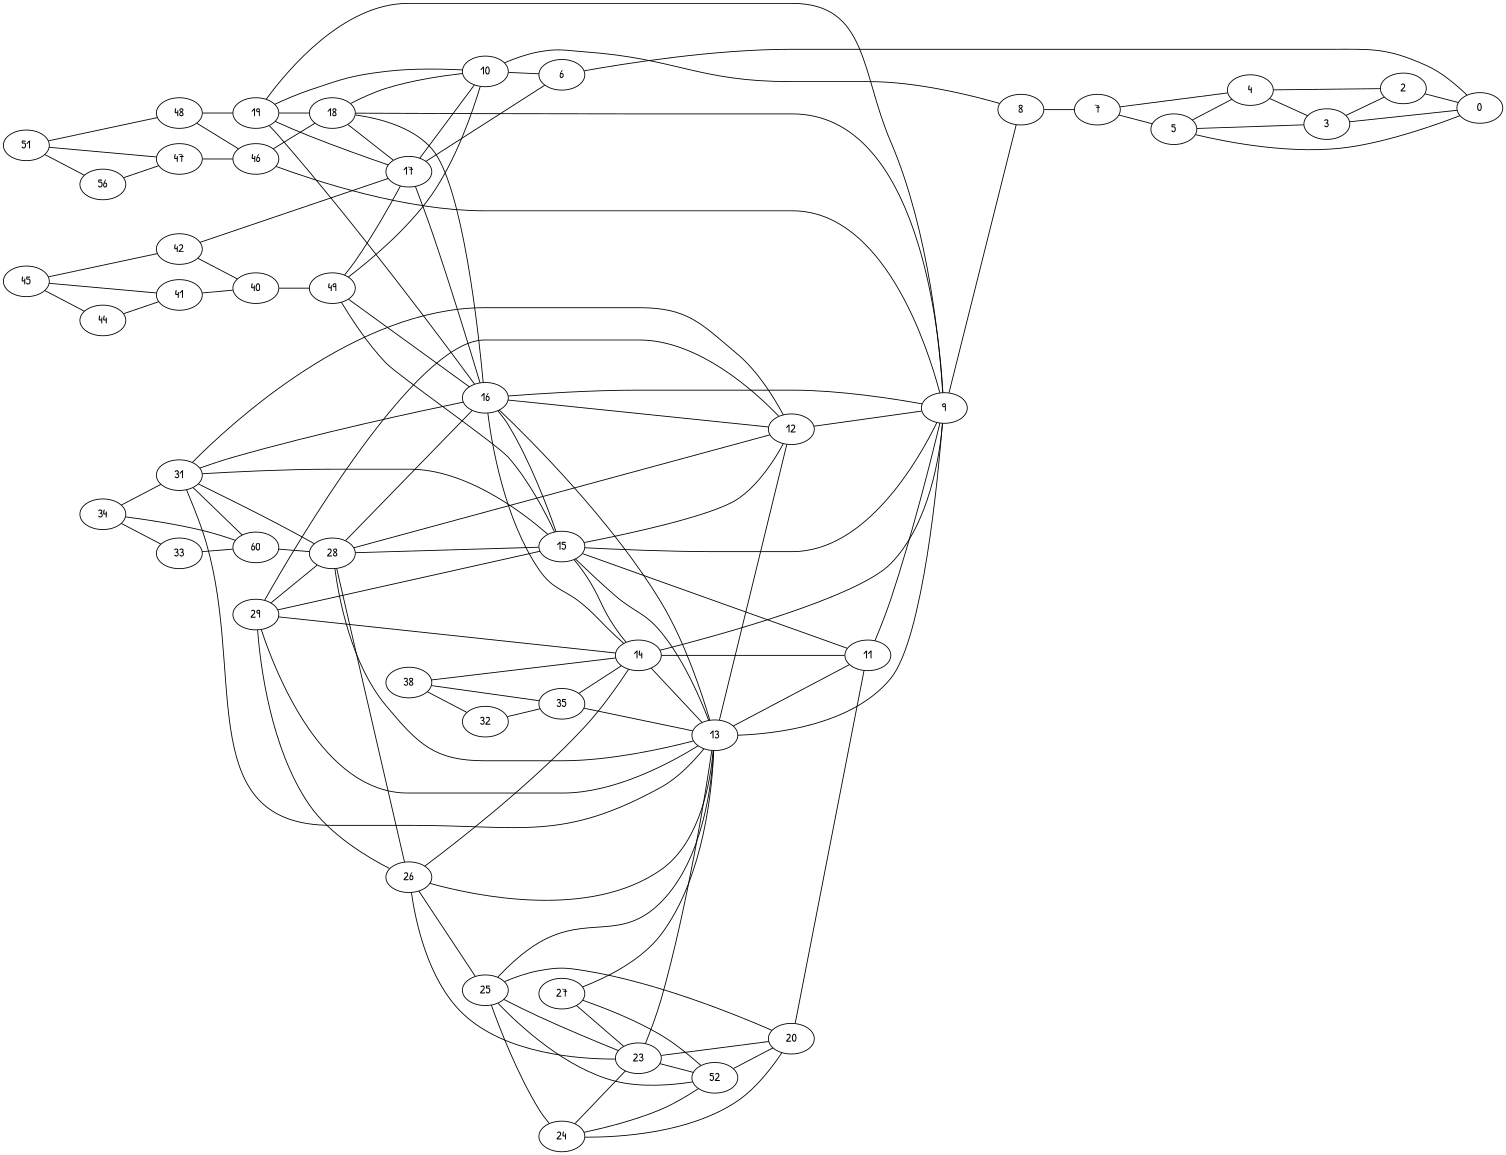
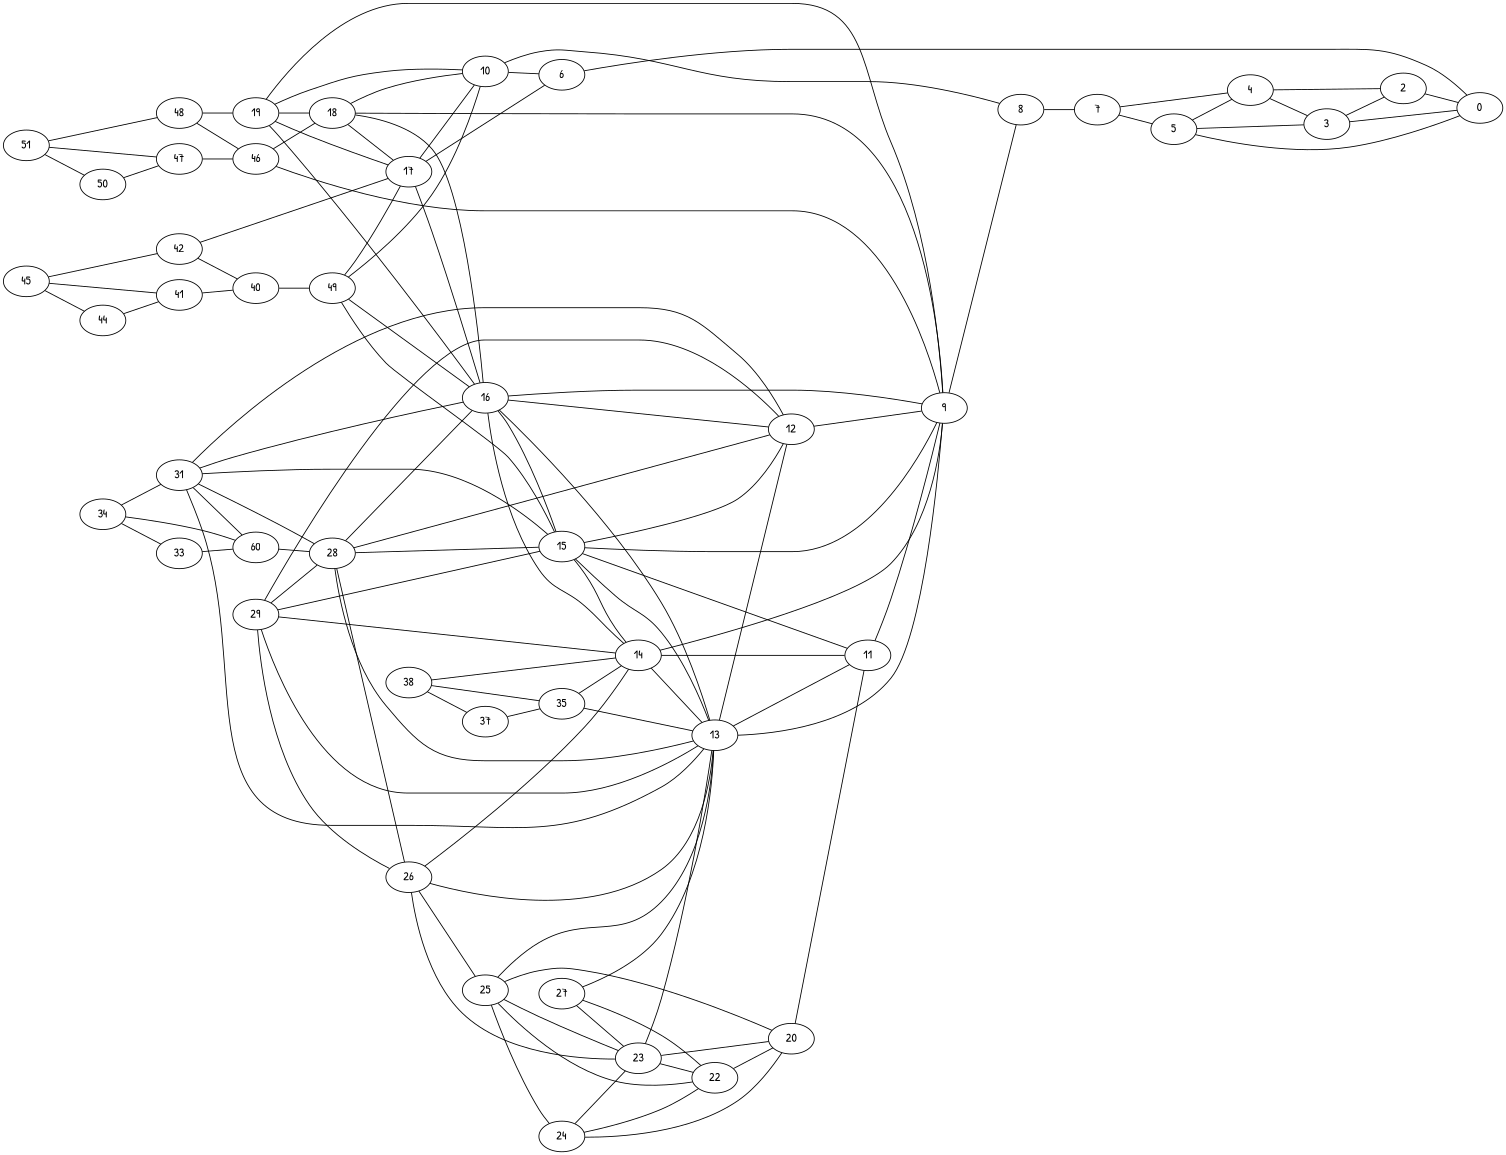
(103, 184) -> (103, 184)
(485, 722) -> (485, 722)
(715, 1078) -> (715, 1078)
